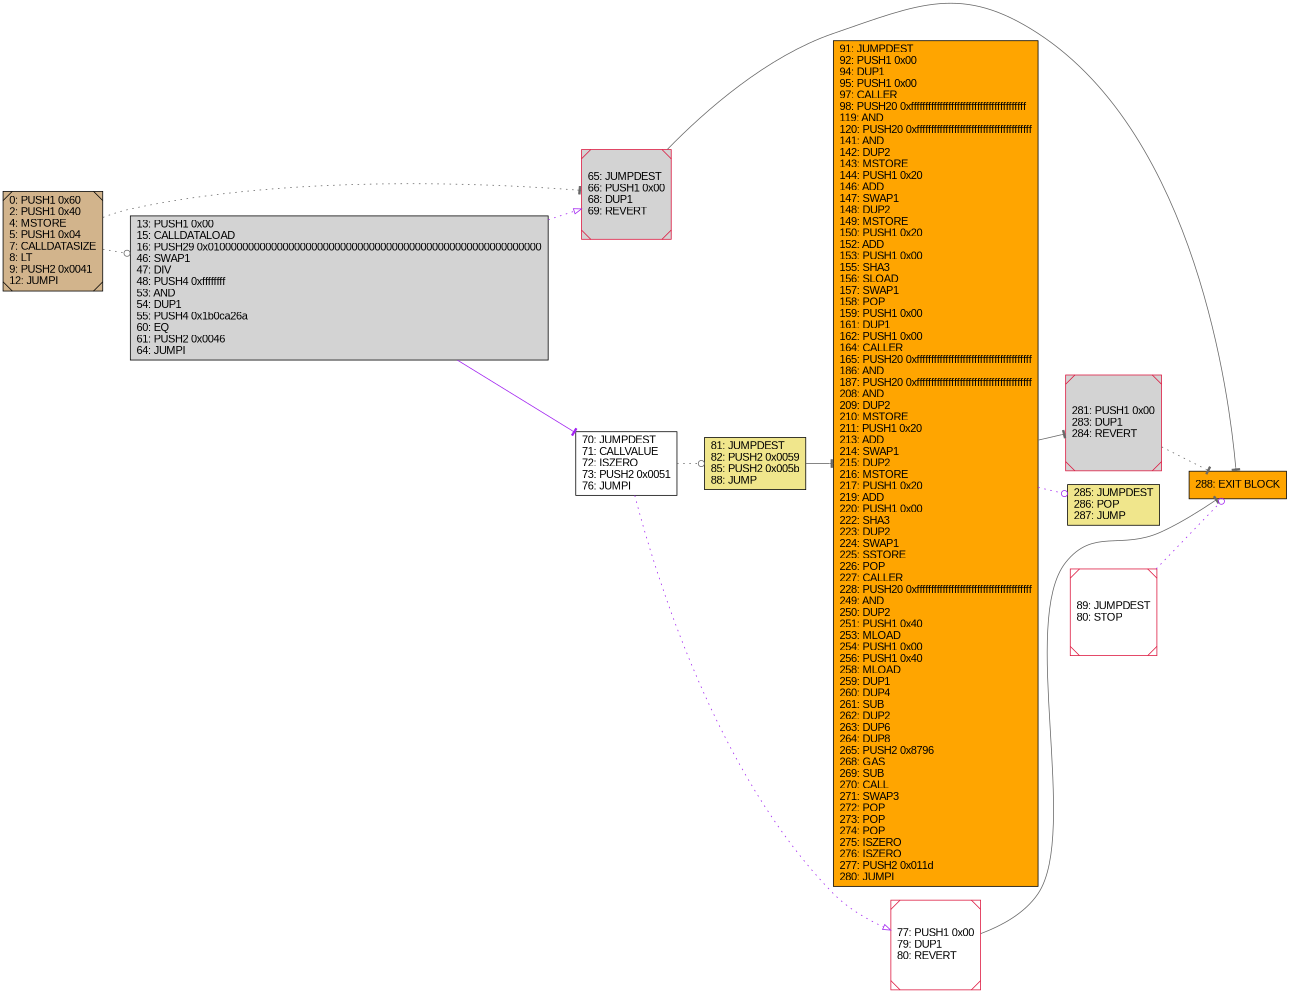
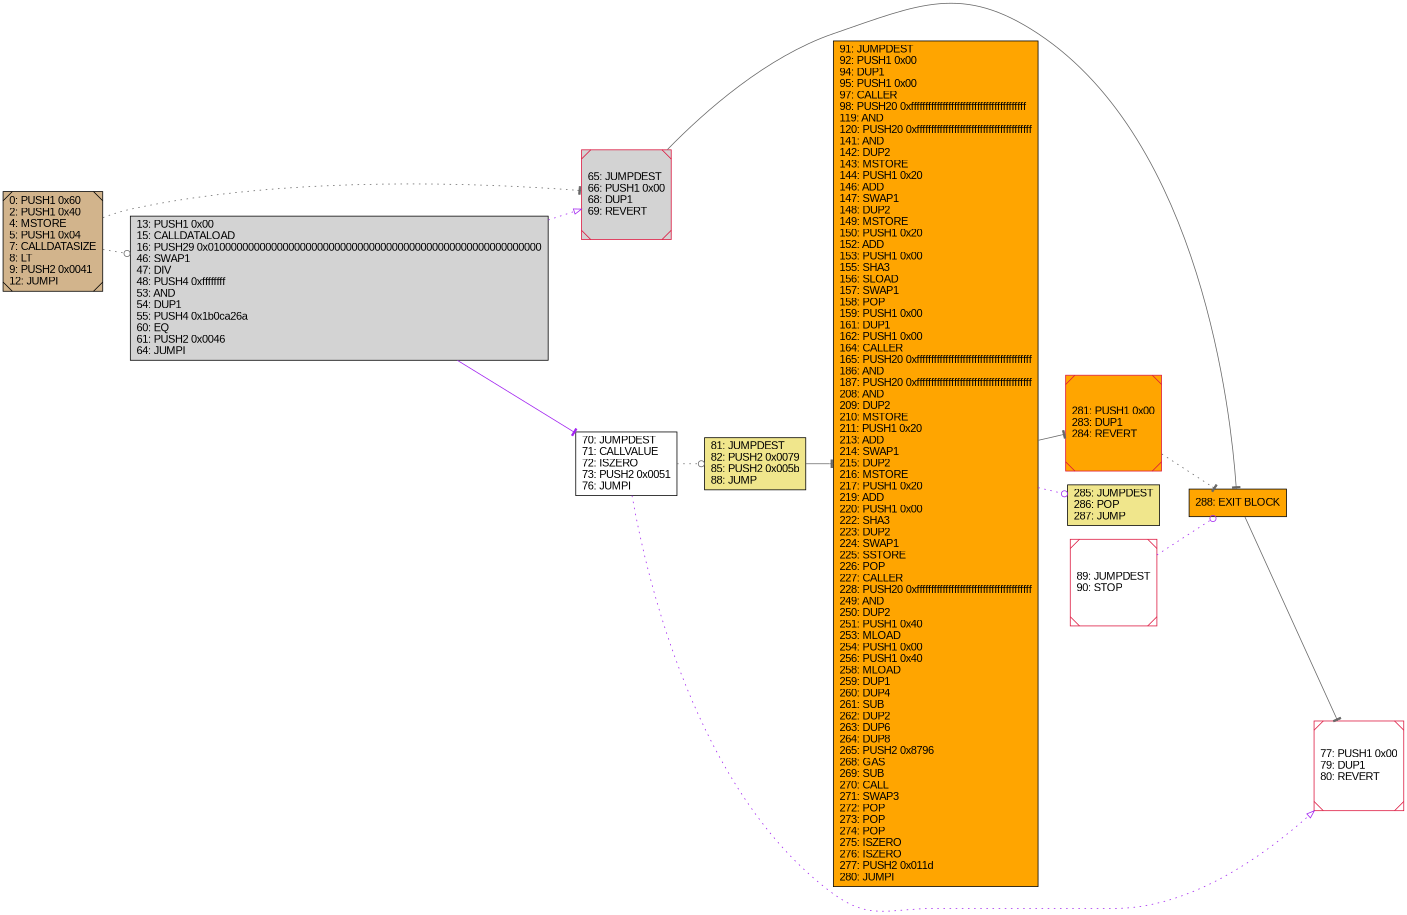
(1114, 423) -> (1114, 423)
(755, 464) -> (755, 464)
(1114, 612) -> (1114, 583)
(1048, 681) -> (1291, 617)
